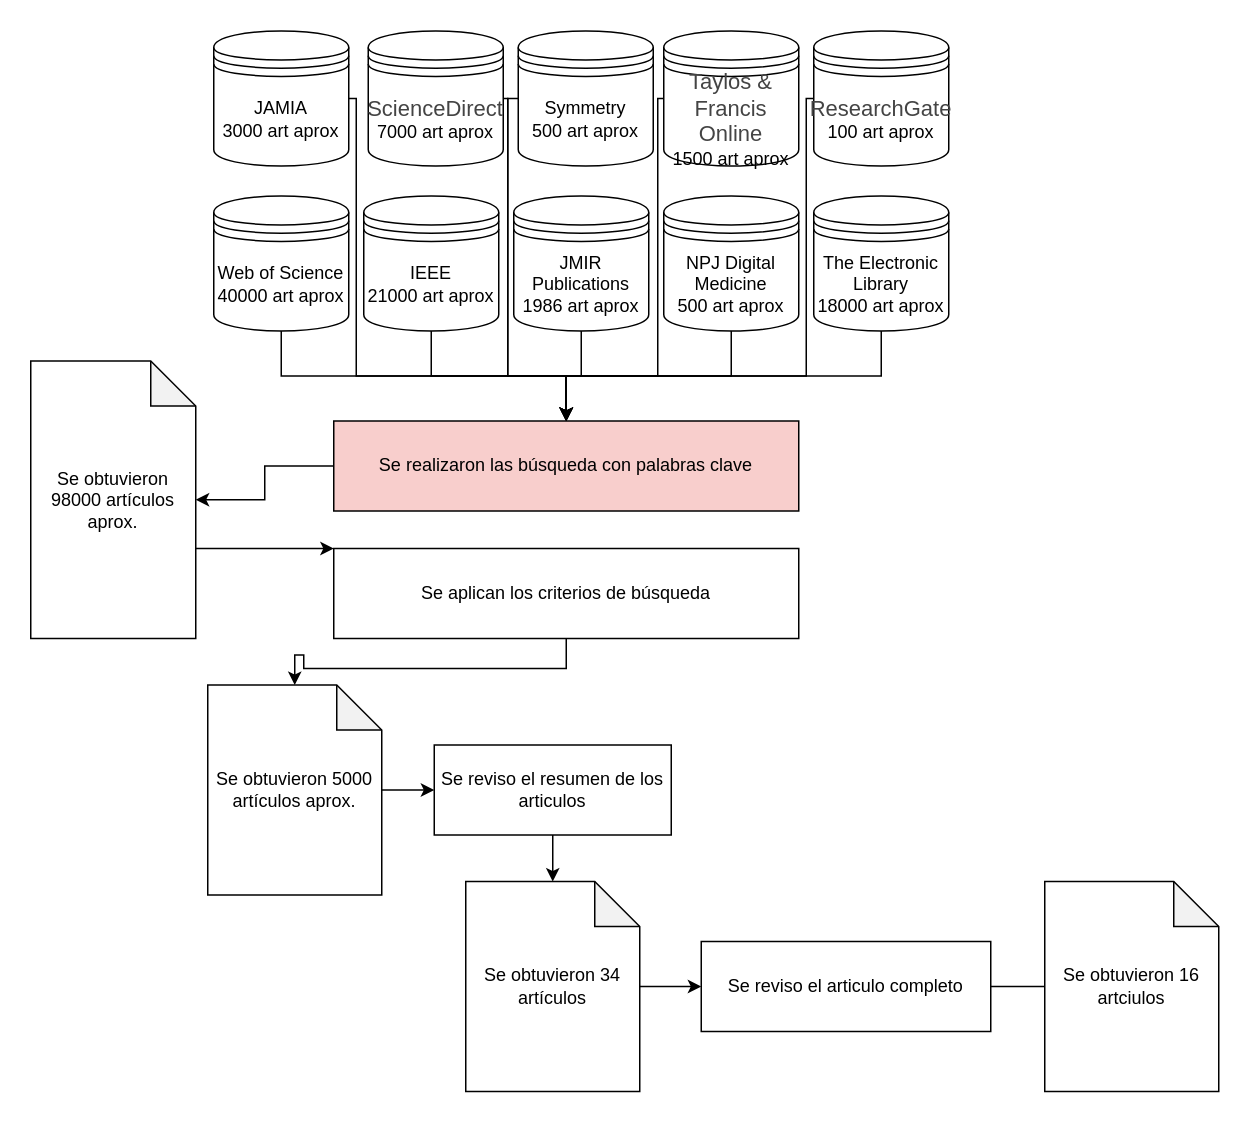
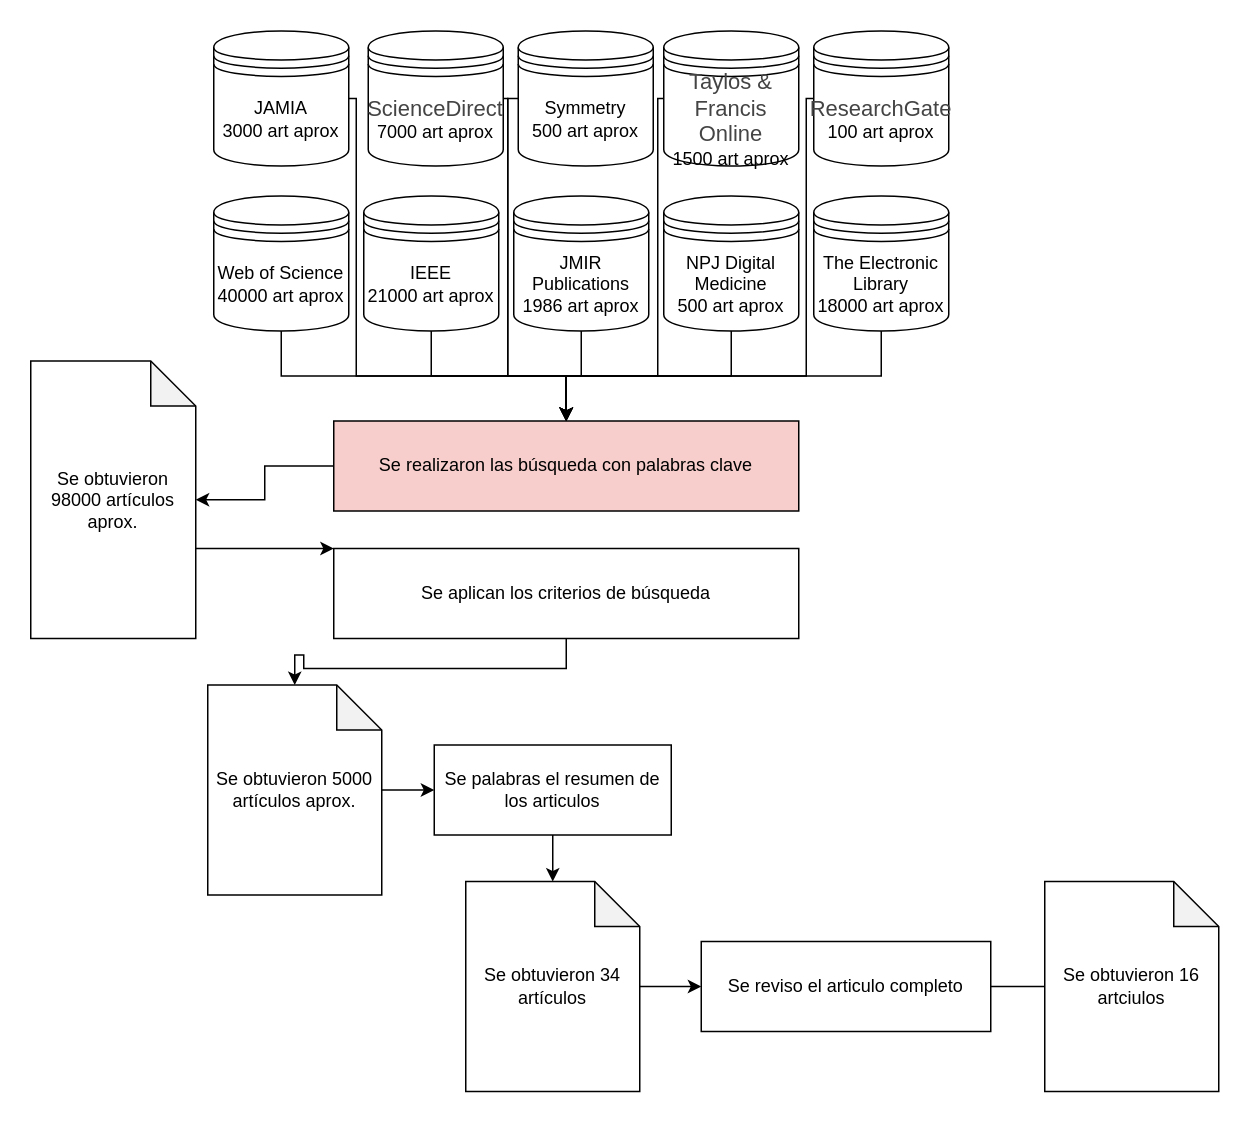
(553, 790) -> (553, 790)
